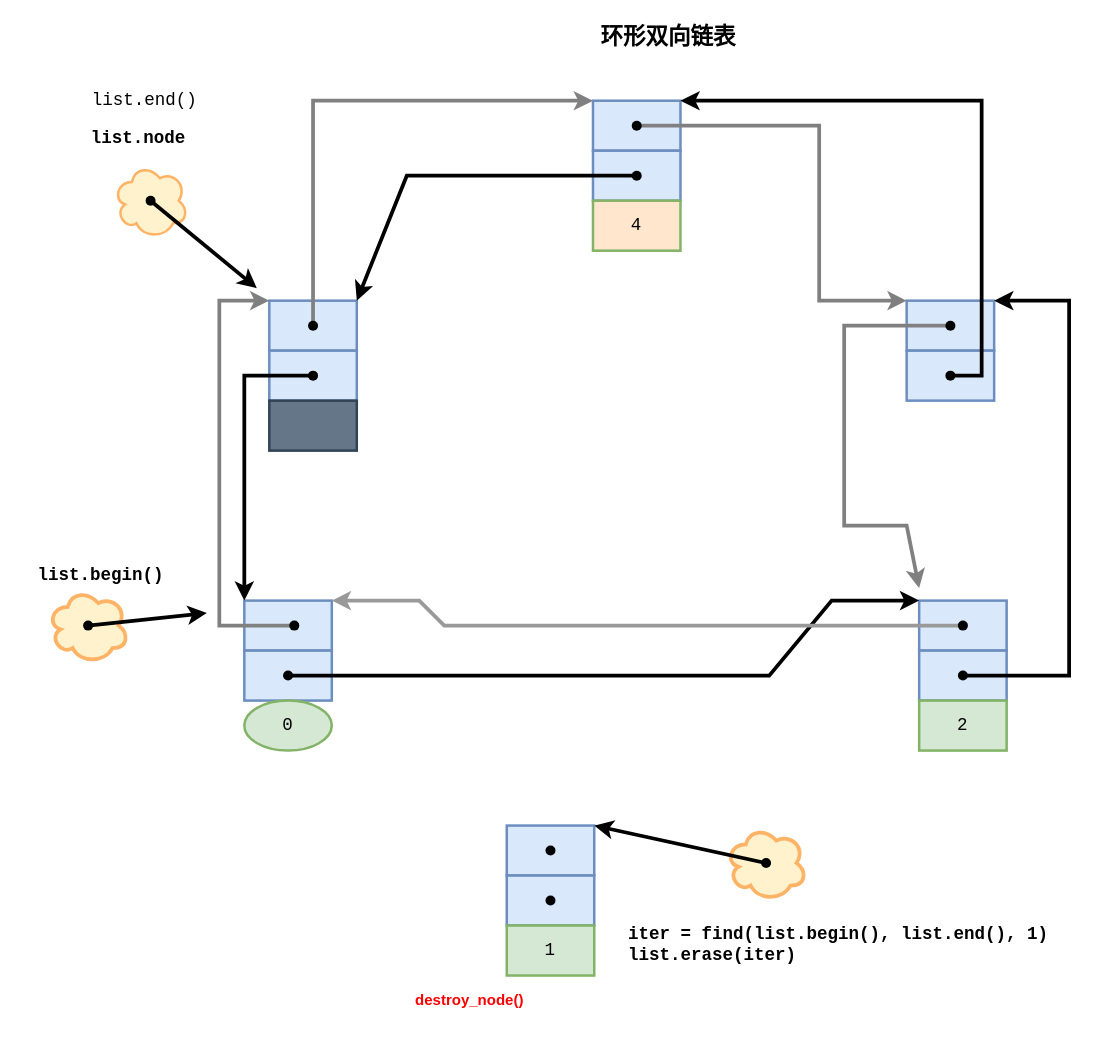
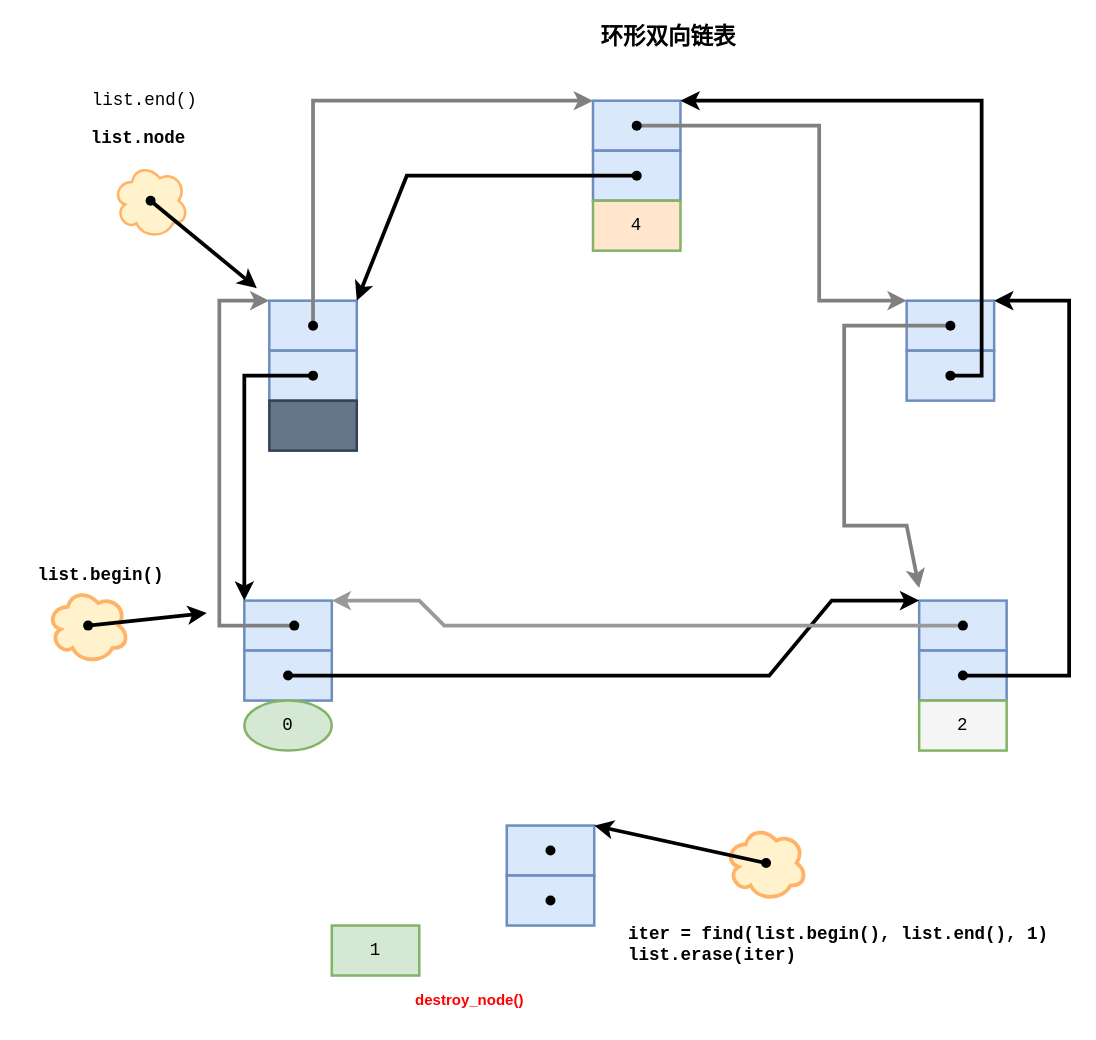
(963, 726) -> (963, 726)
(551, 951) -> (376, 951)
